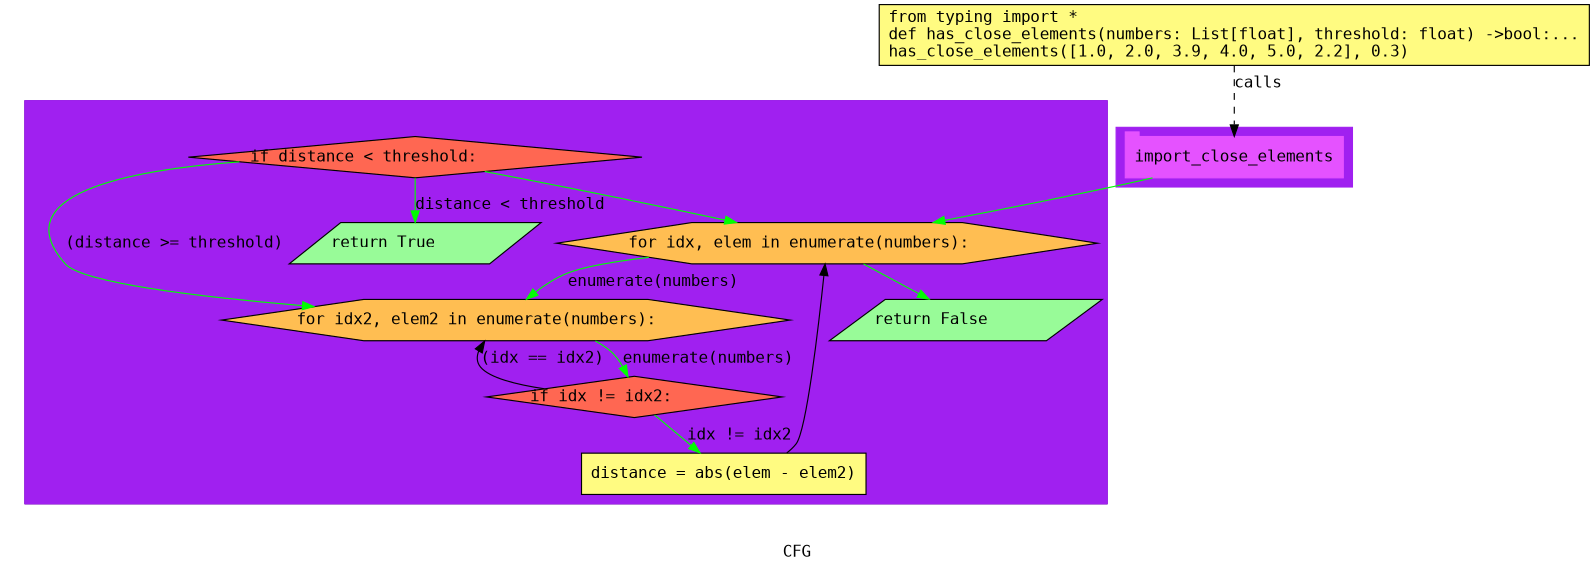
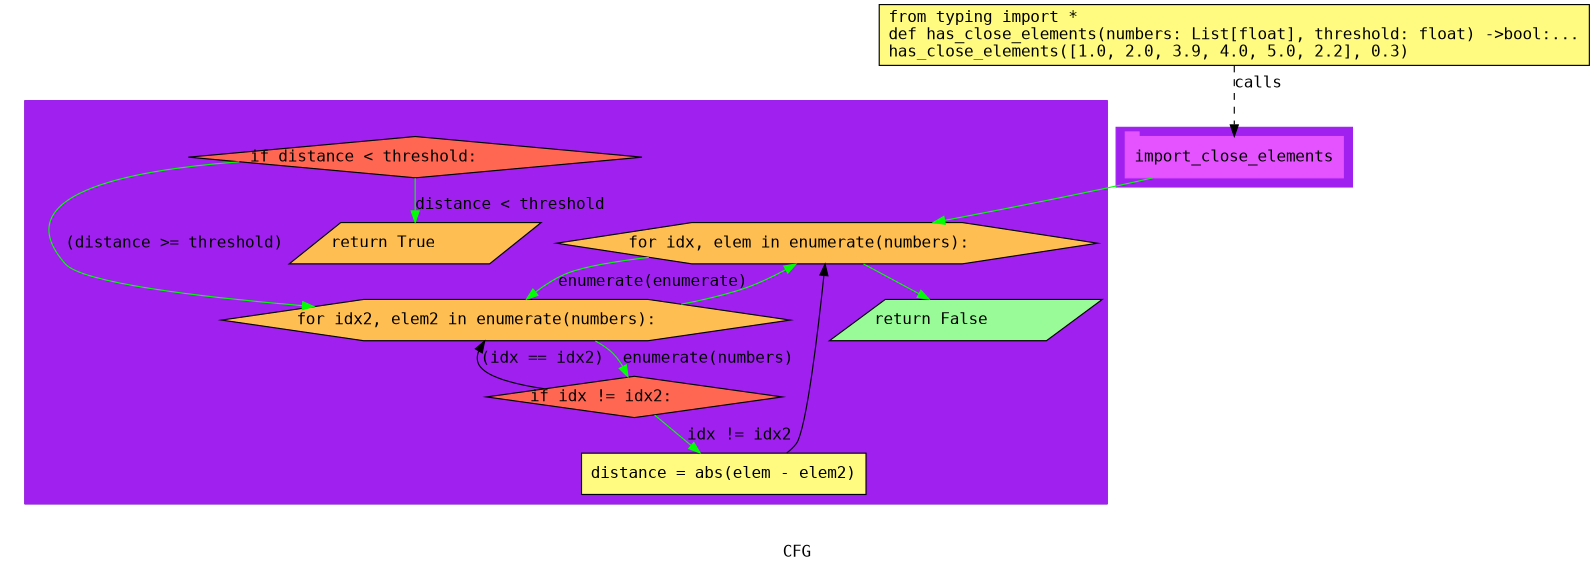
(605, 195) -> (735, 291)
(415, 243) -> (415, 243)
(653, 282) -> (653, 282)
